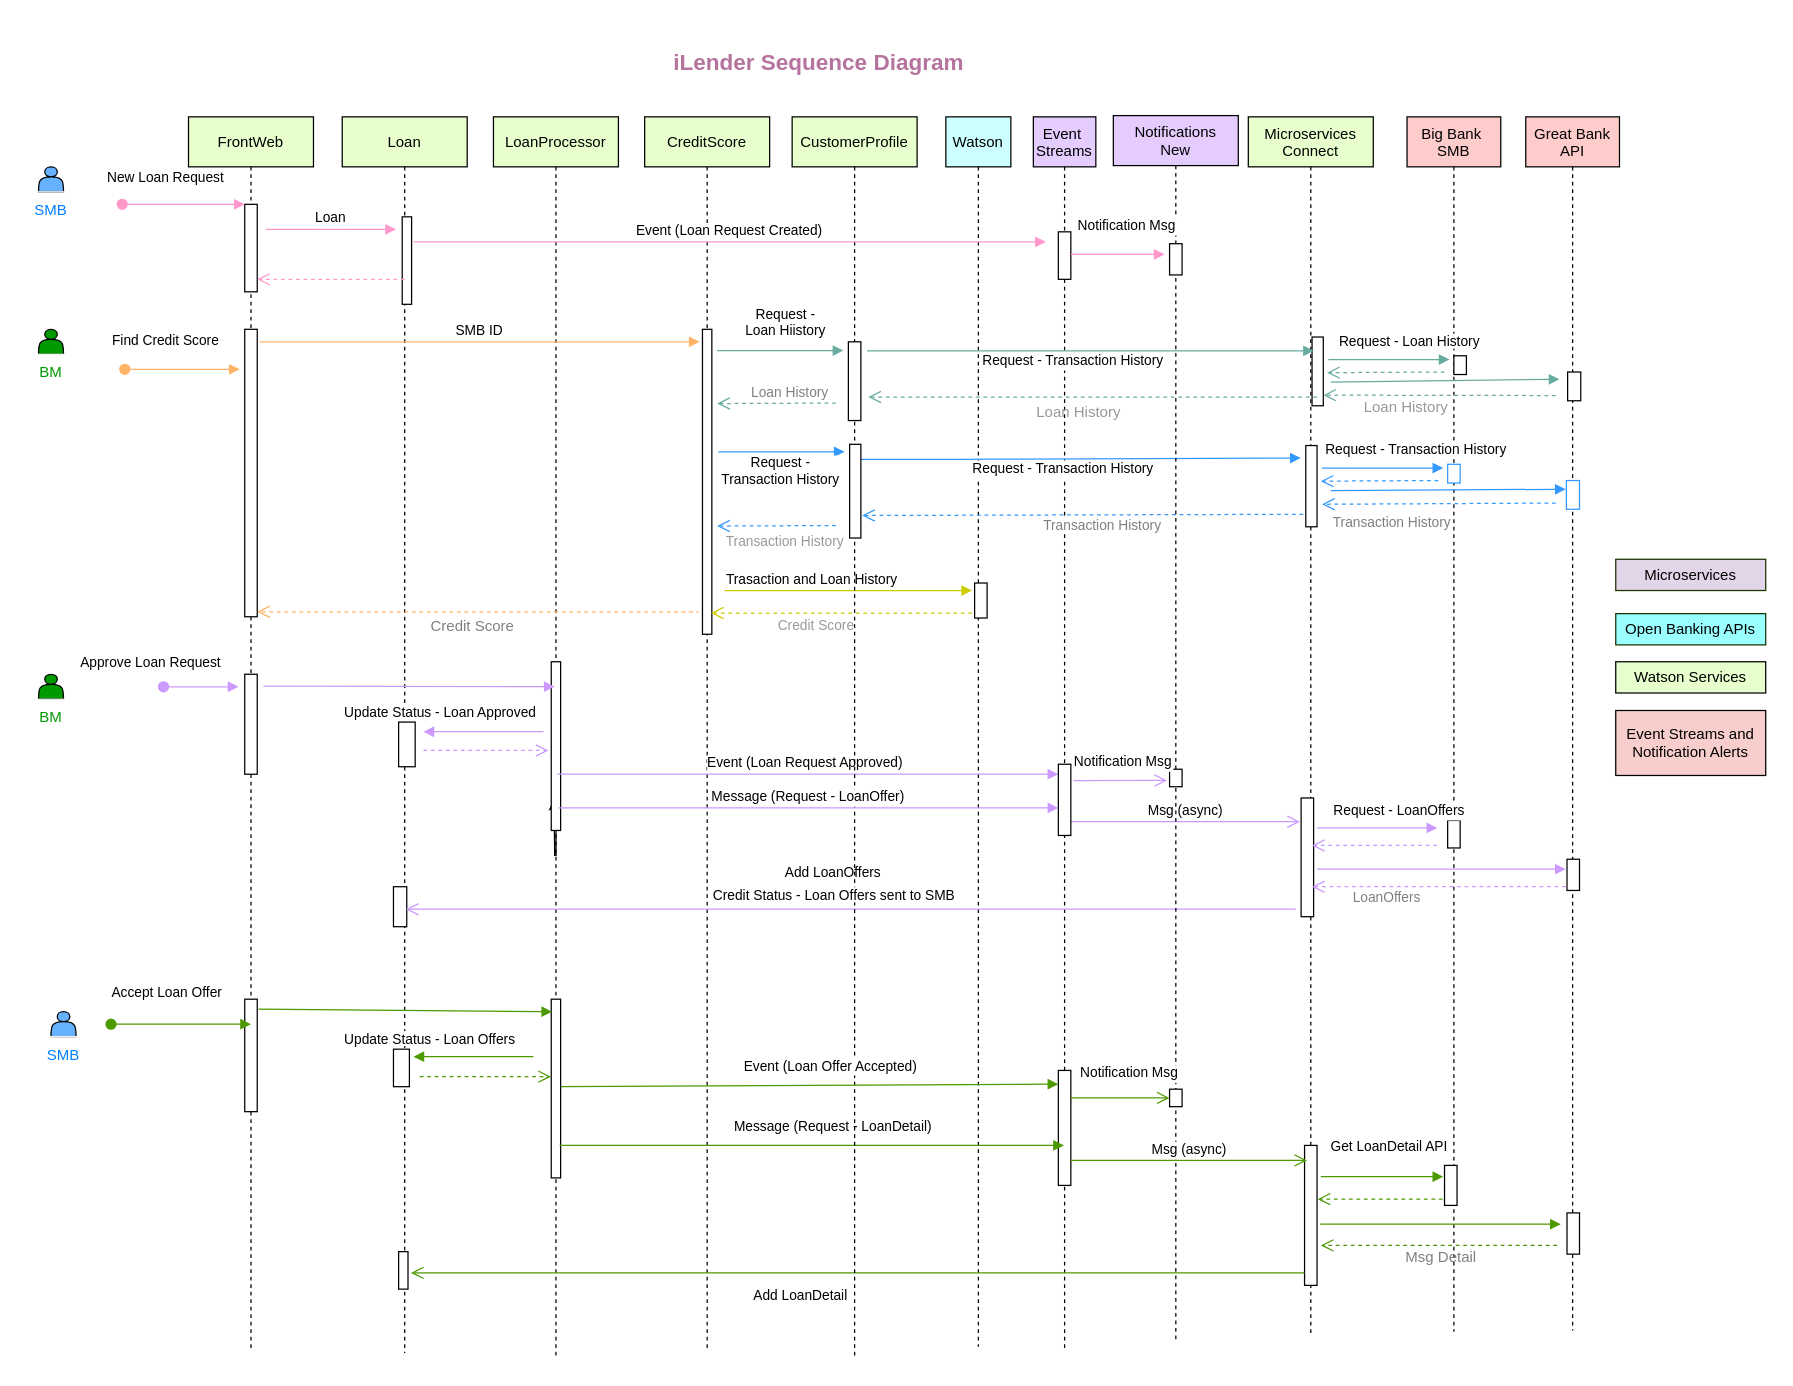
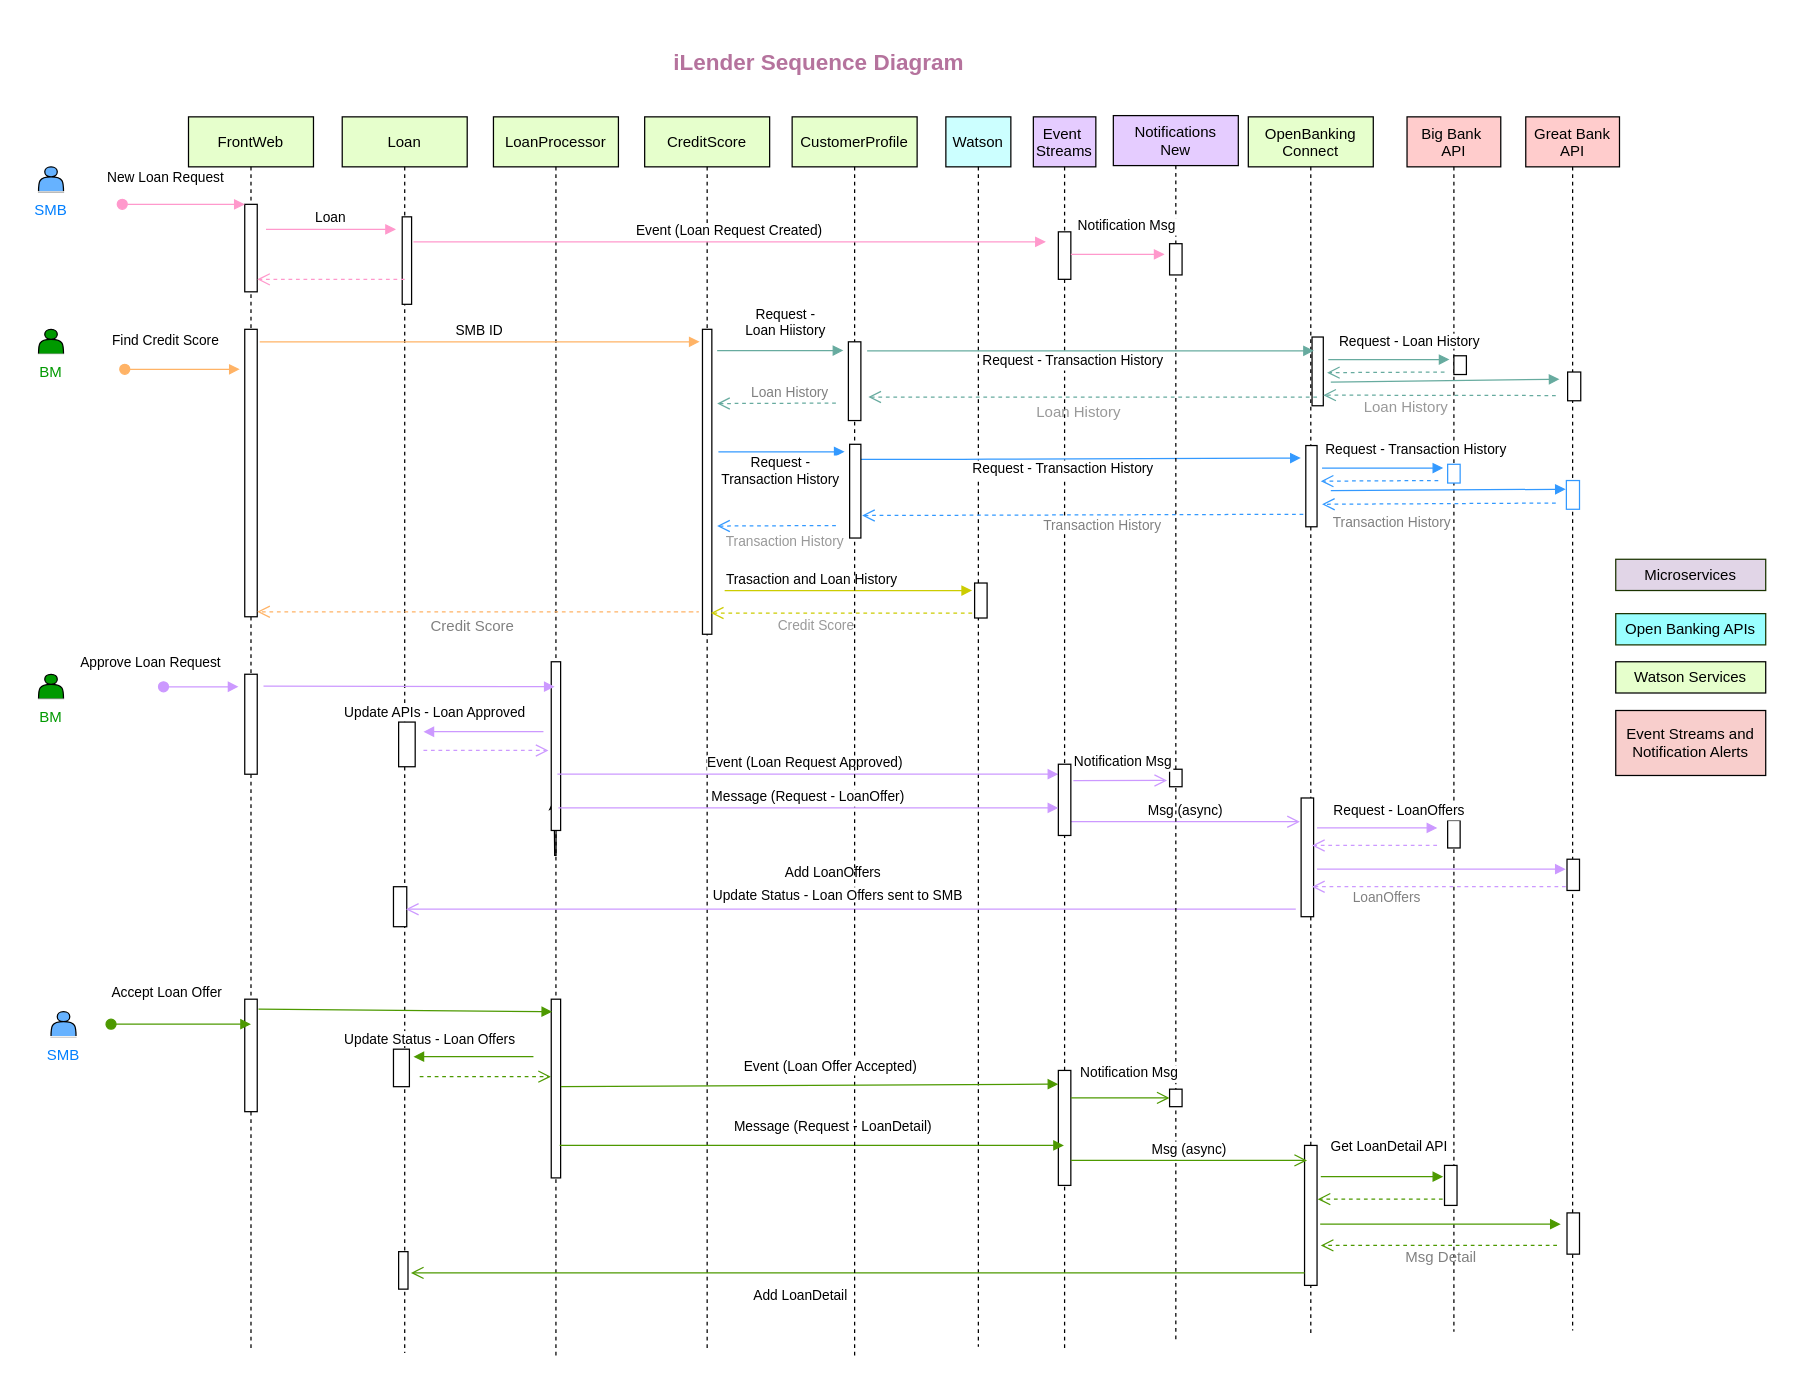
(1310, 134) -> (1310, 134)
(1453, 134) -> (1453, 134)
(452, 722) -> (450, 713)
(849, 905) -> (849, 905)
